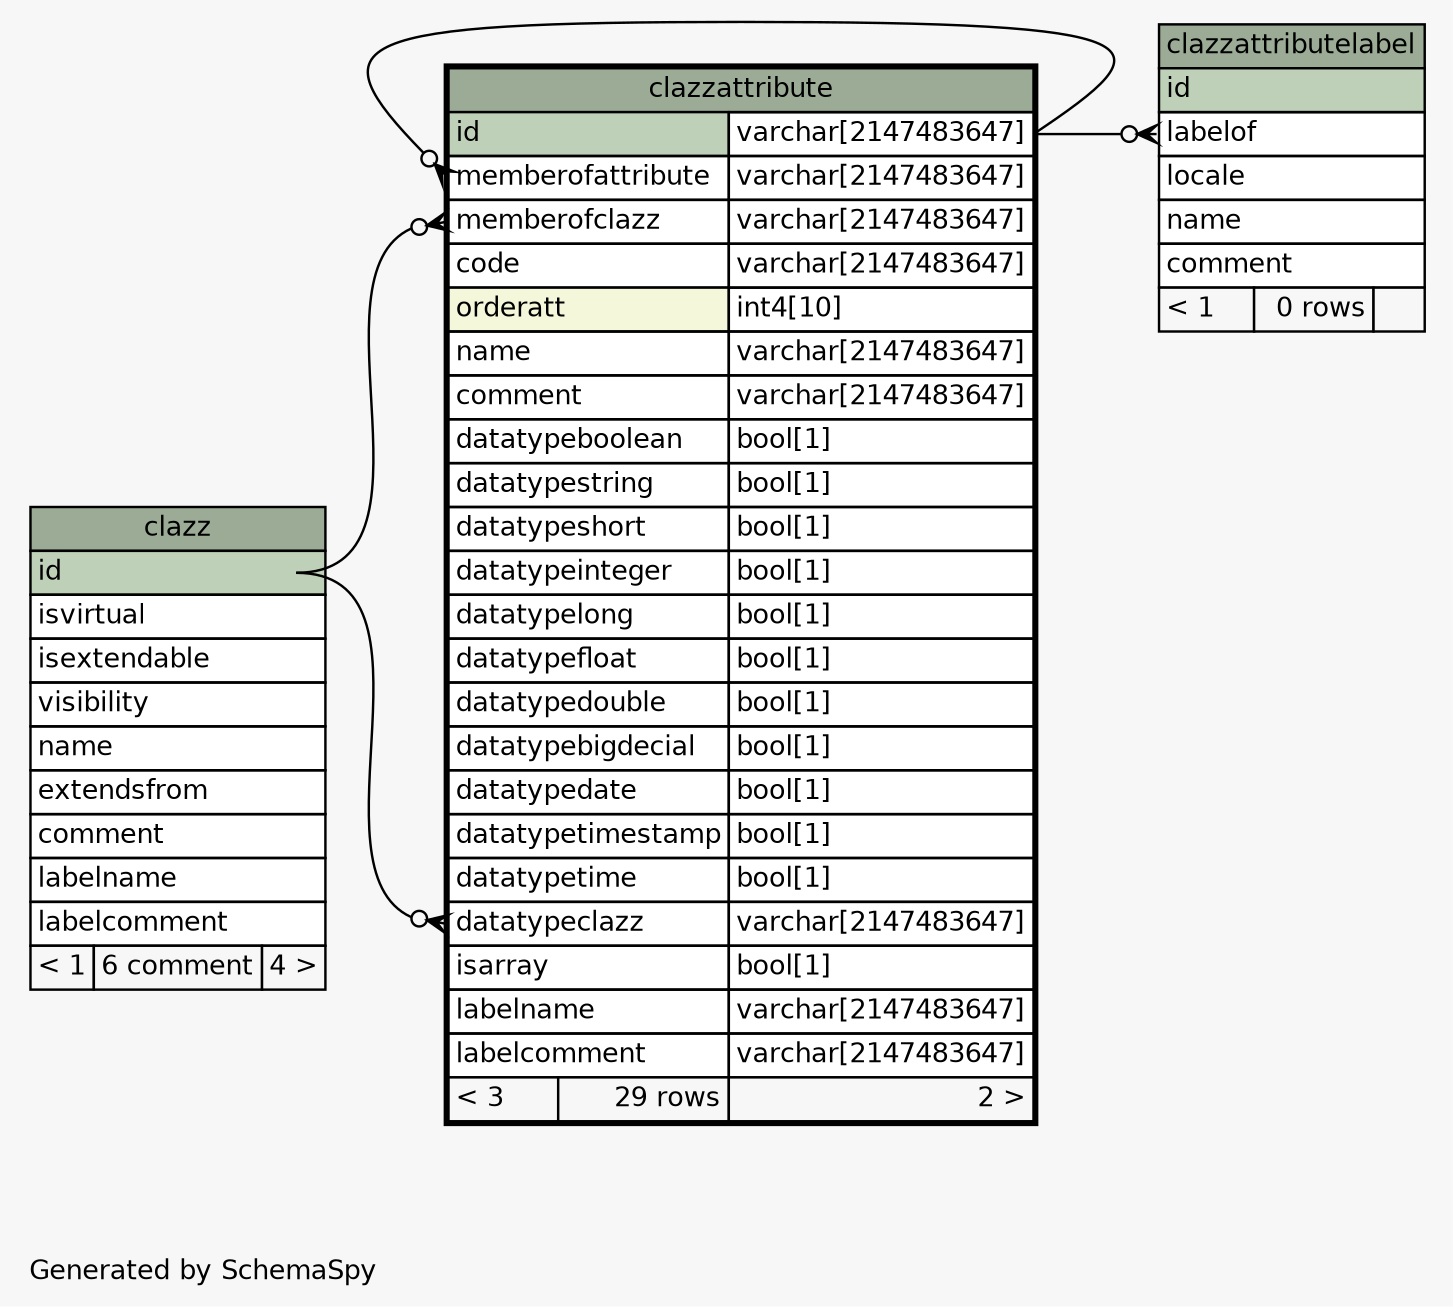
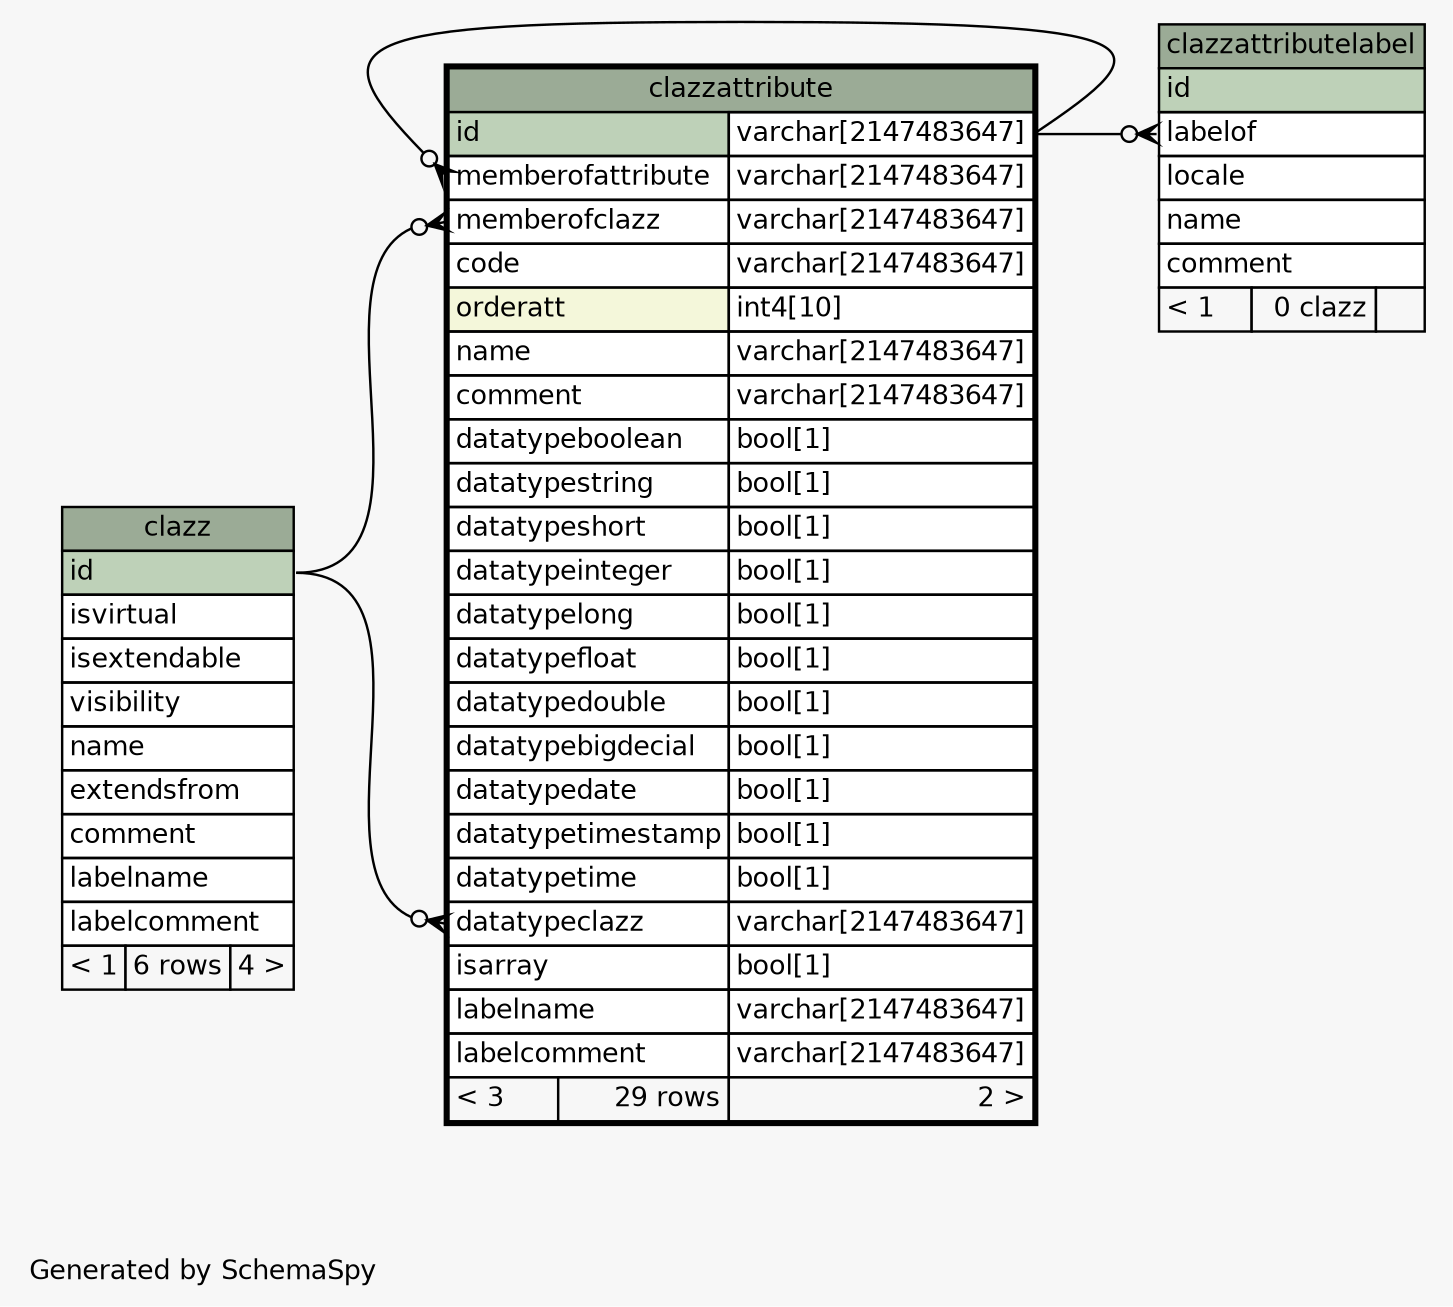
(1321, 308) -> (1321, 308)
(178, 966) -> (178, 966)
